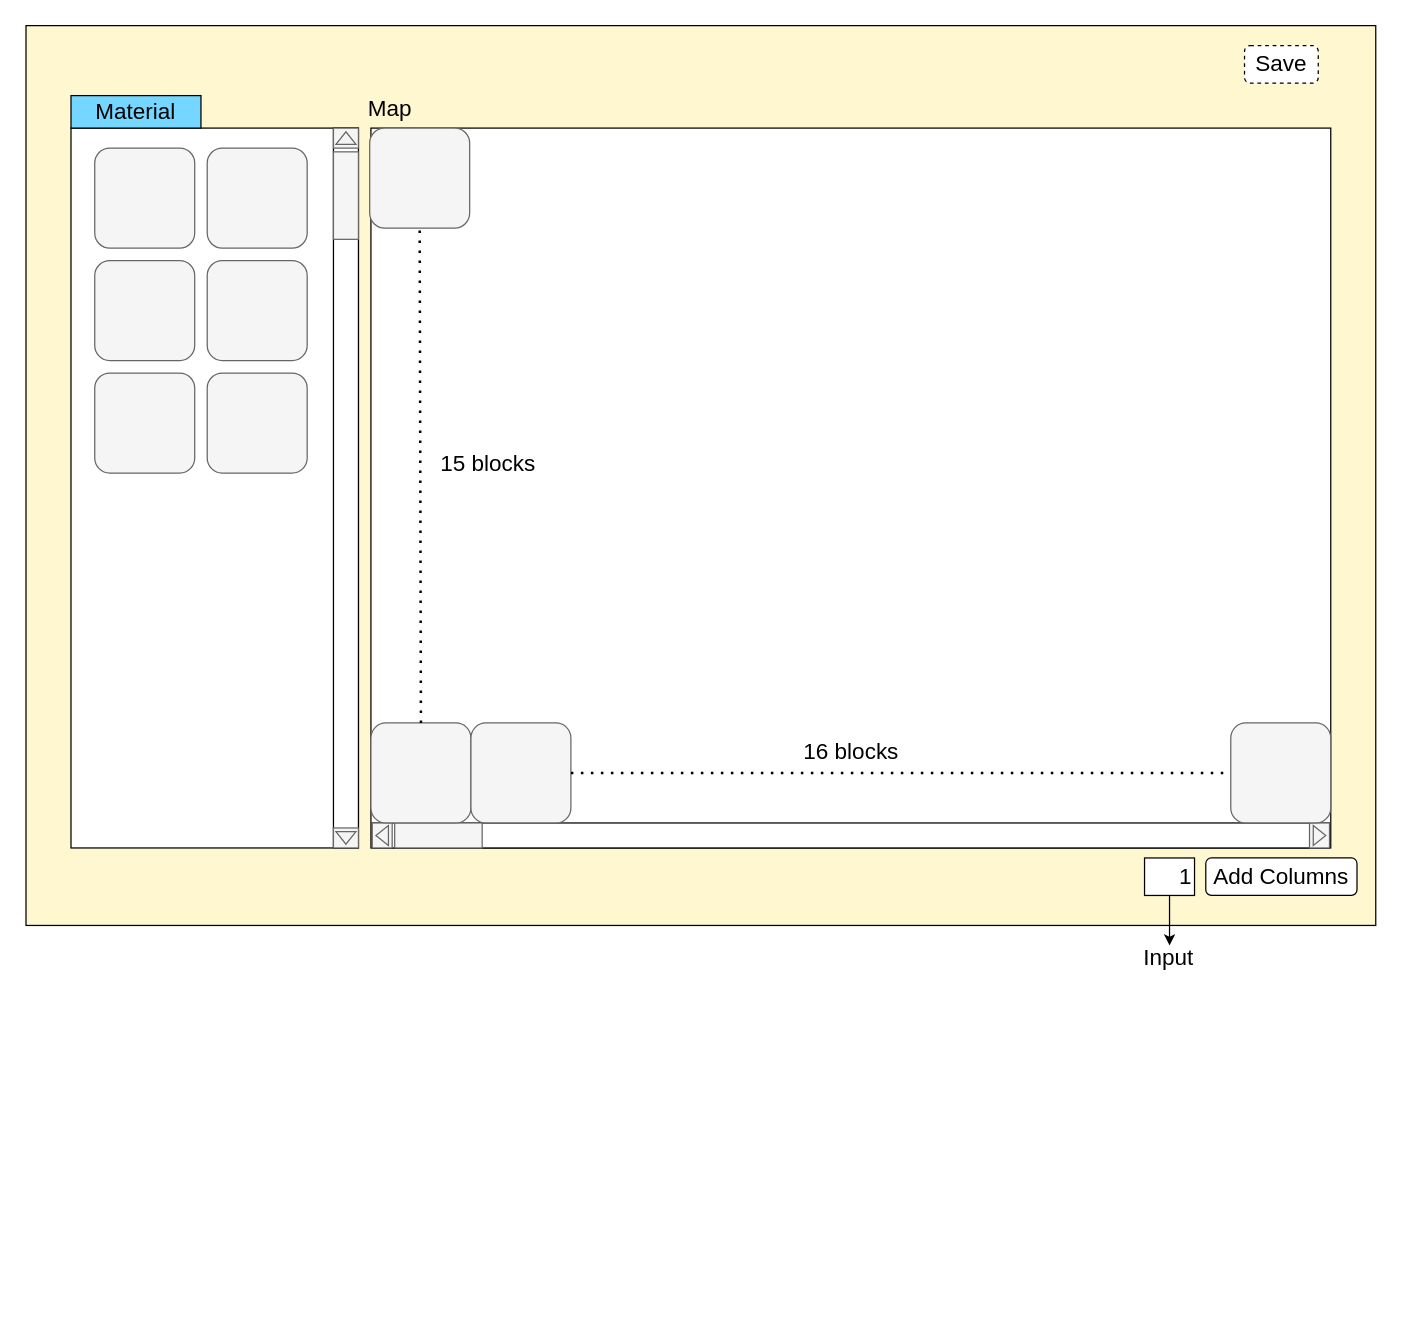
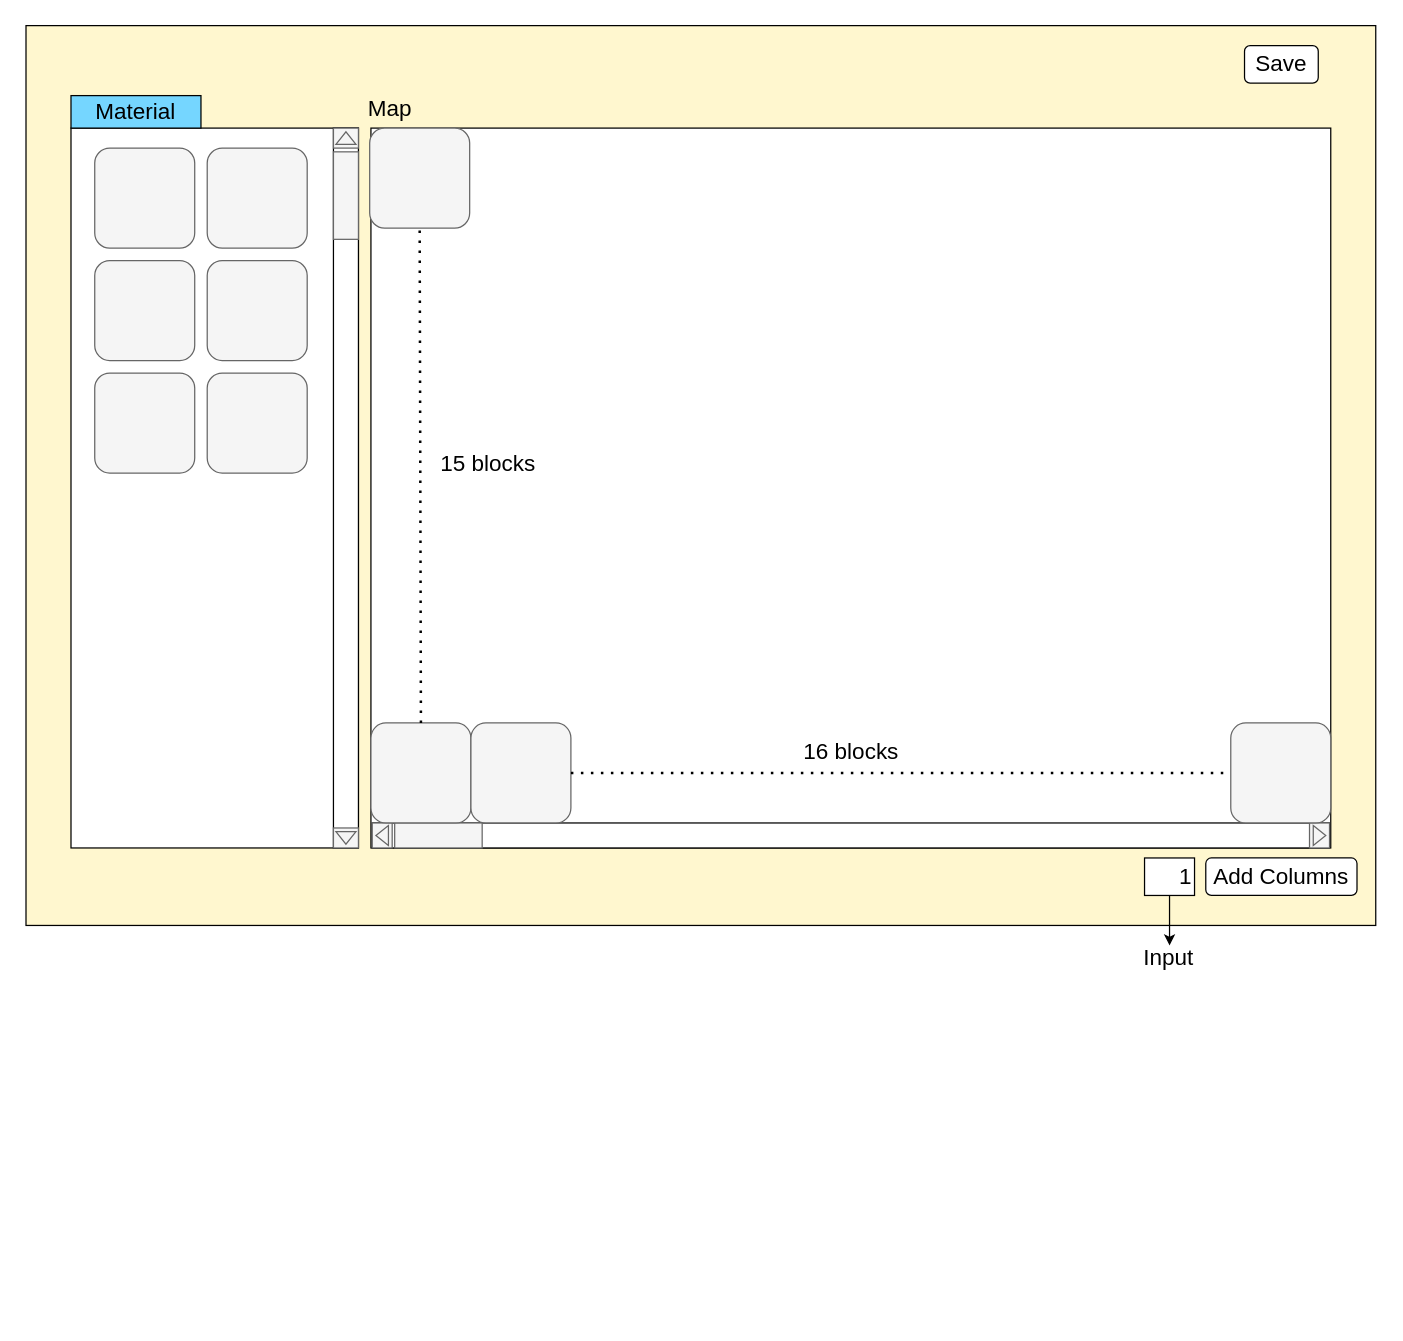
(1281, 64) -> (1281, 64)
